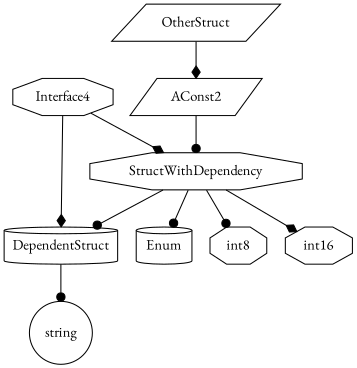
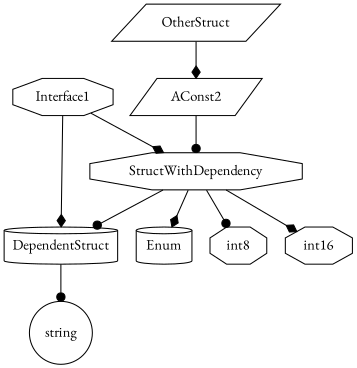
(63, 97) -> (63, 97)
(182, 205) -> (182, 205)
